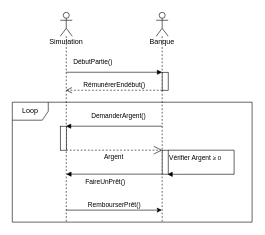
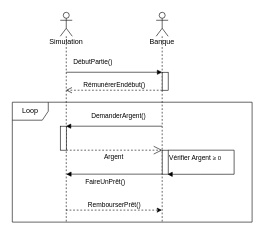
(111, 210) -> (111, 210)
